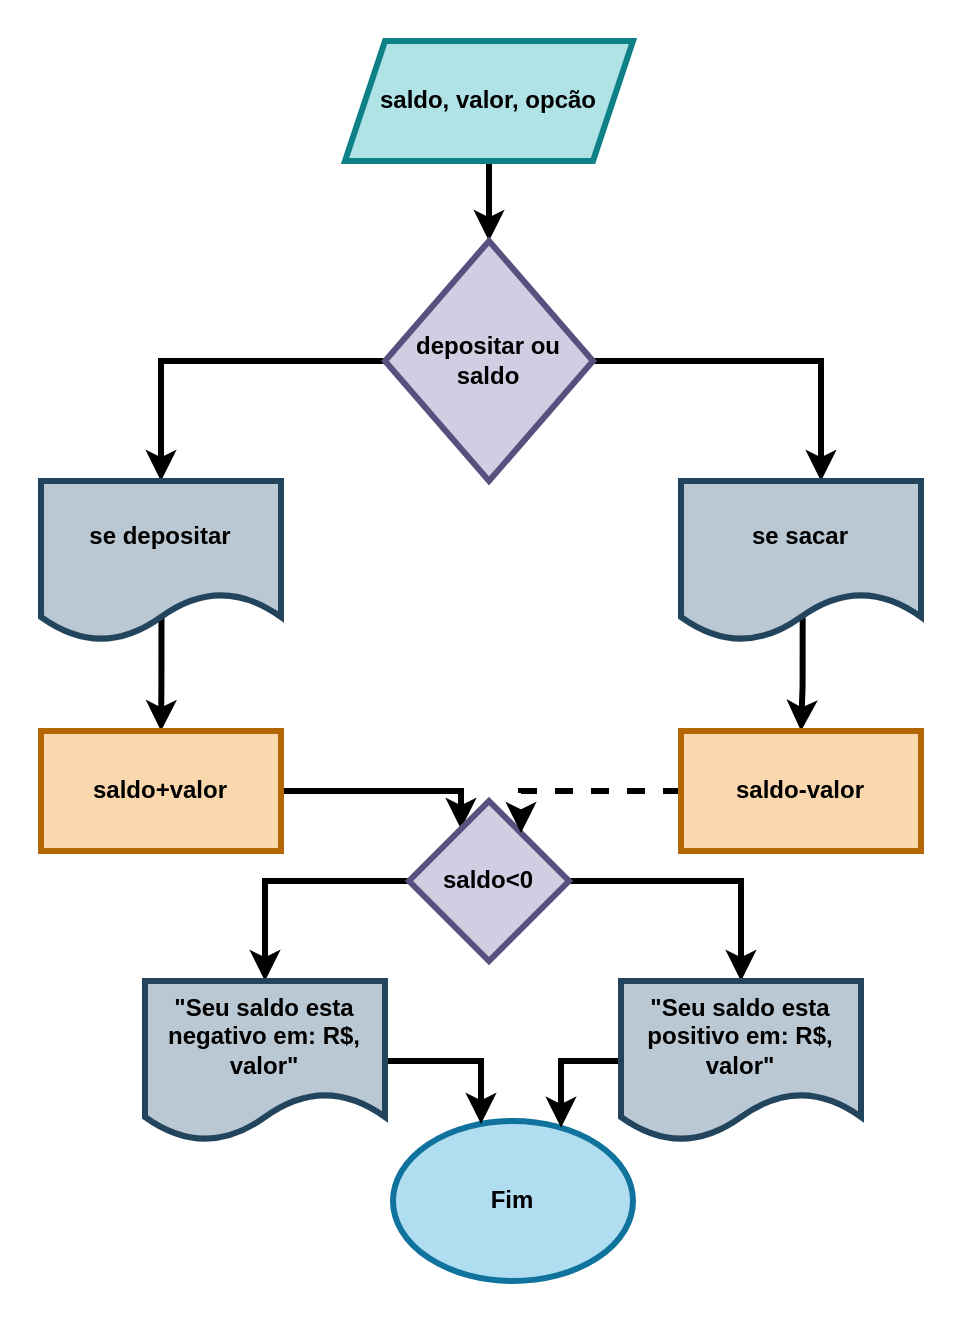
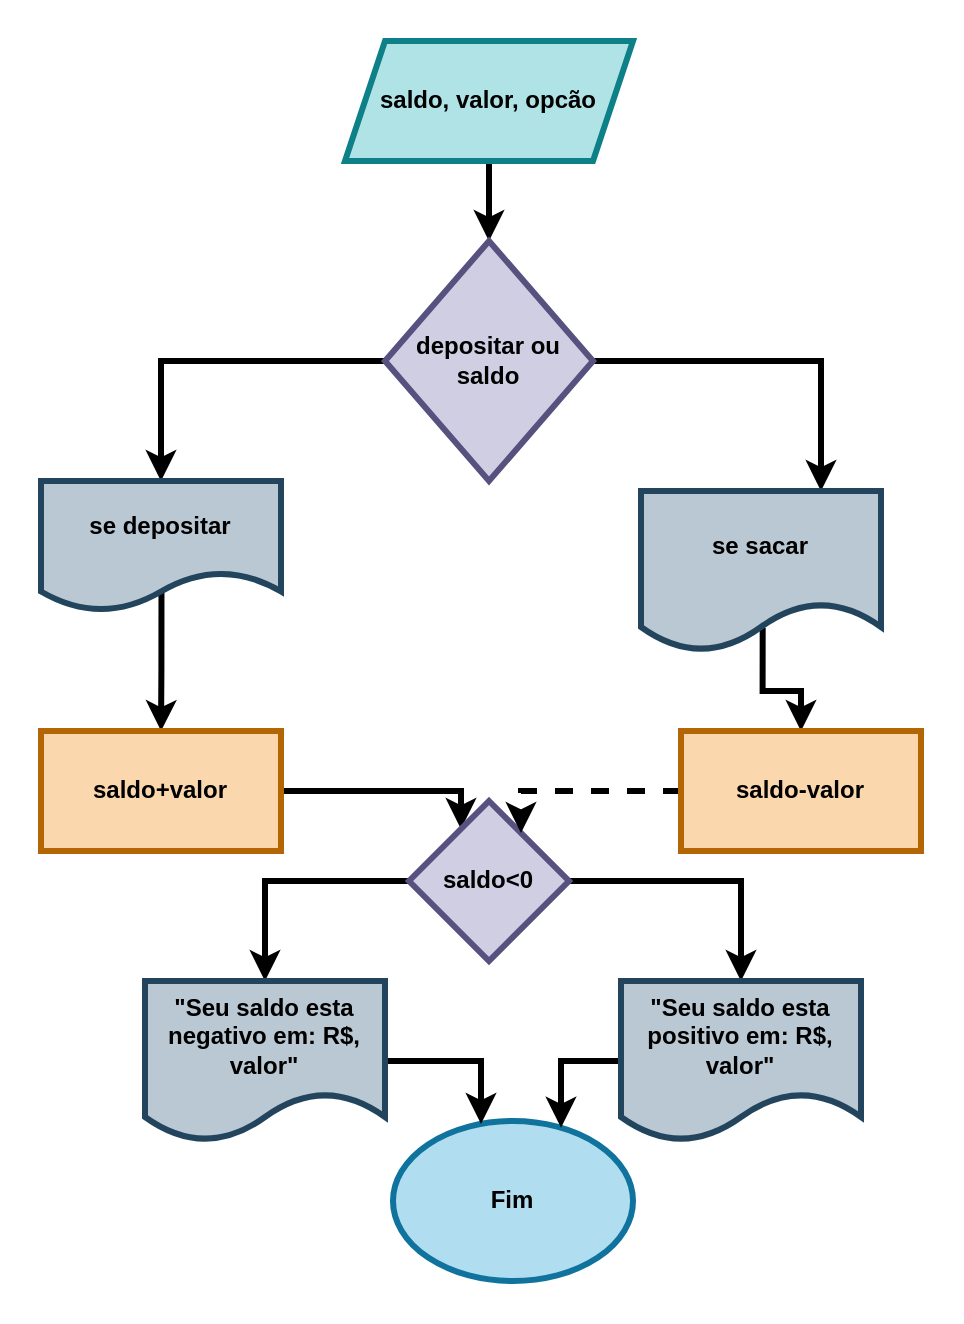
(161, 561) -> (161, 546)
(801, 561) -> (761, 571)
